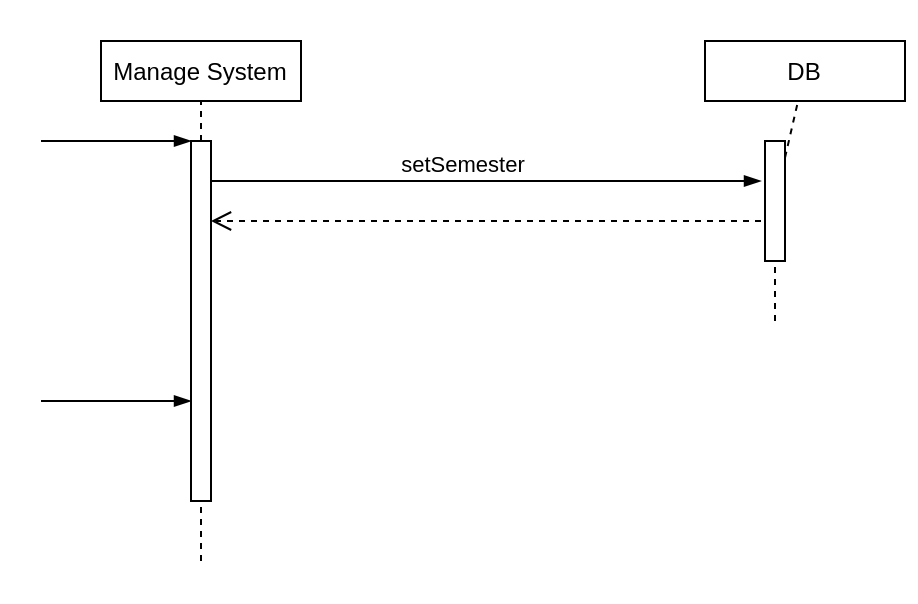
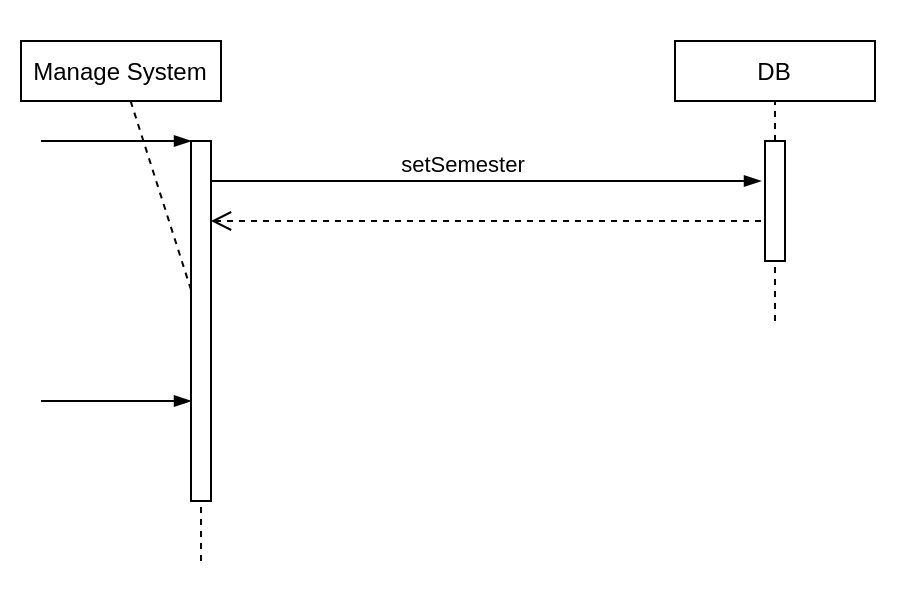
(201, 71) -> (121, 71)
(805, 71) -> (775, 71)
